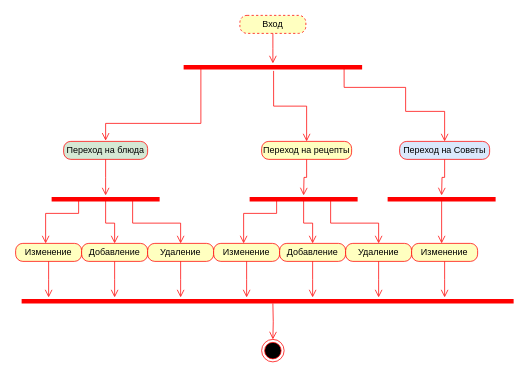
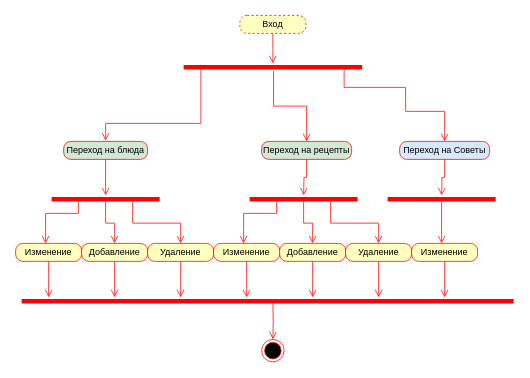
(306, 150) -> (306, 150)
